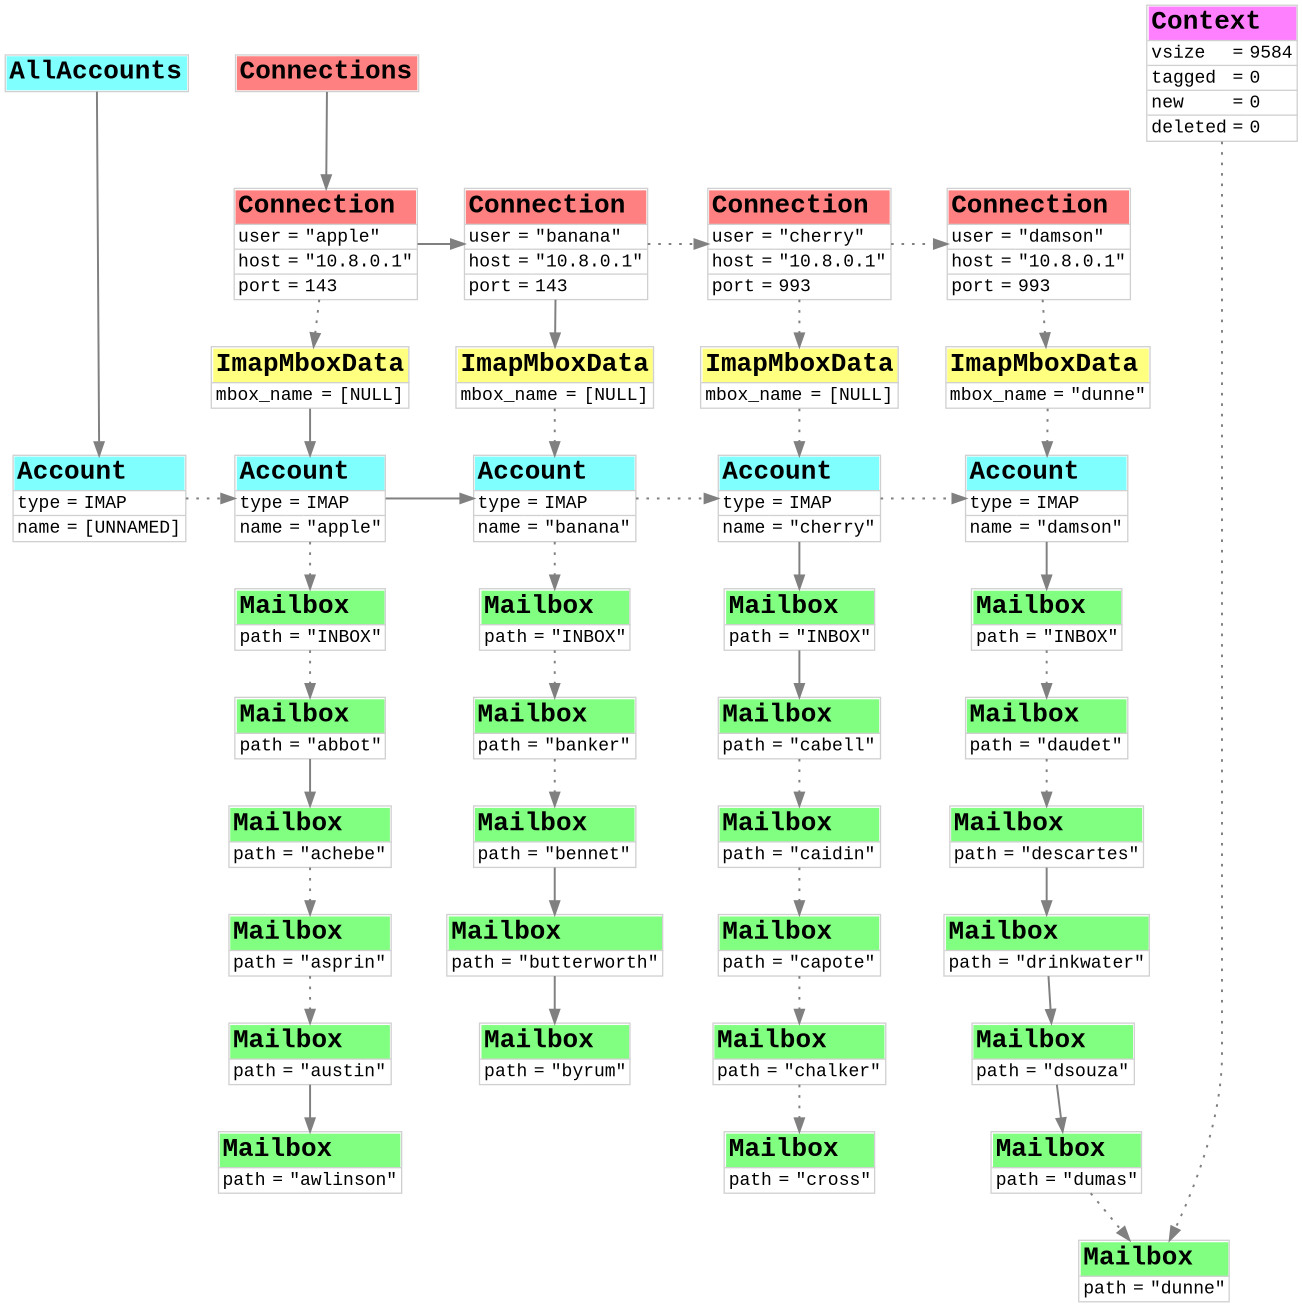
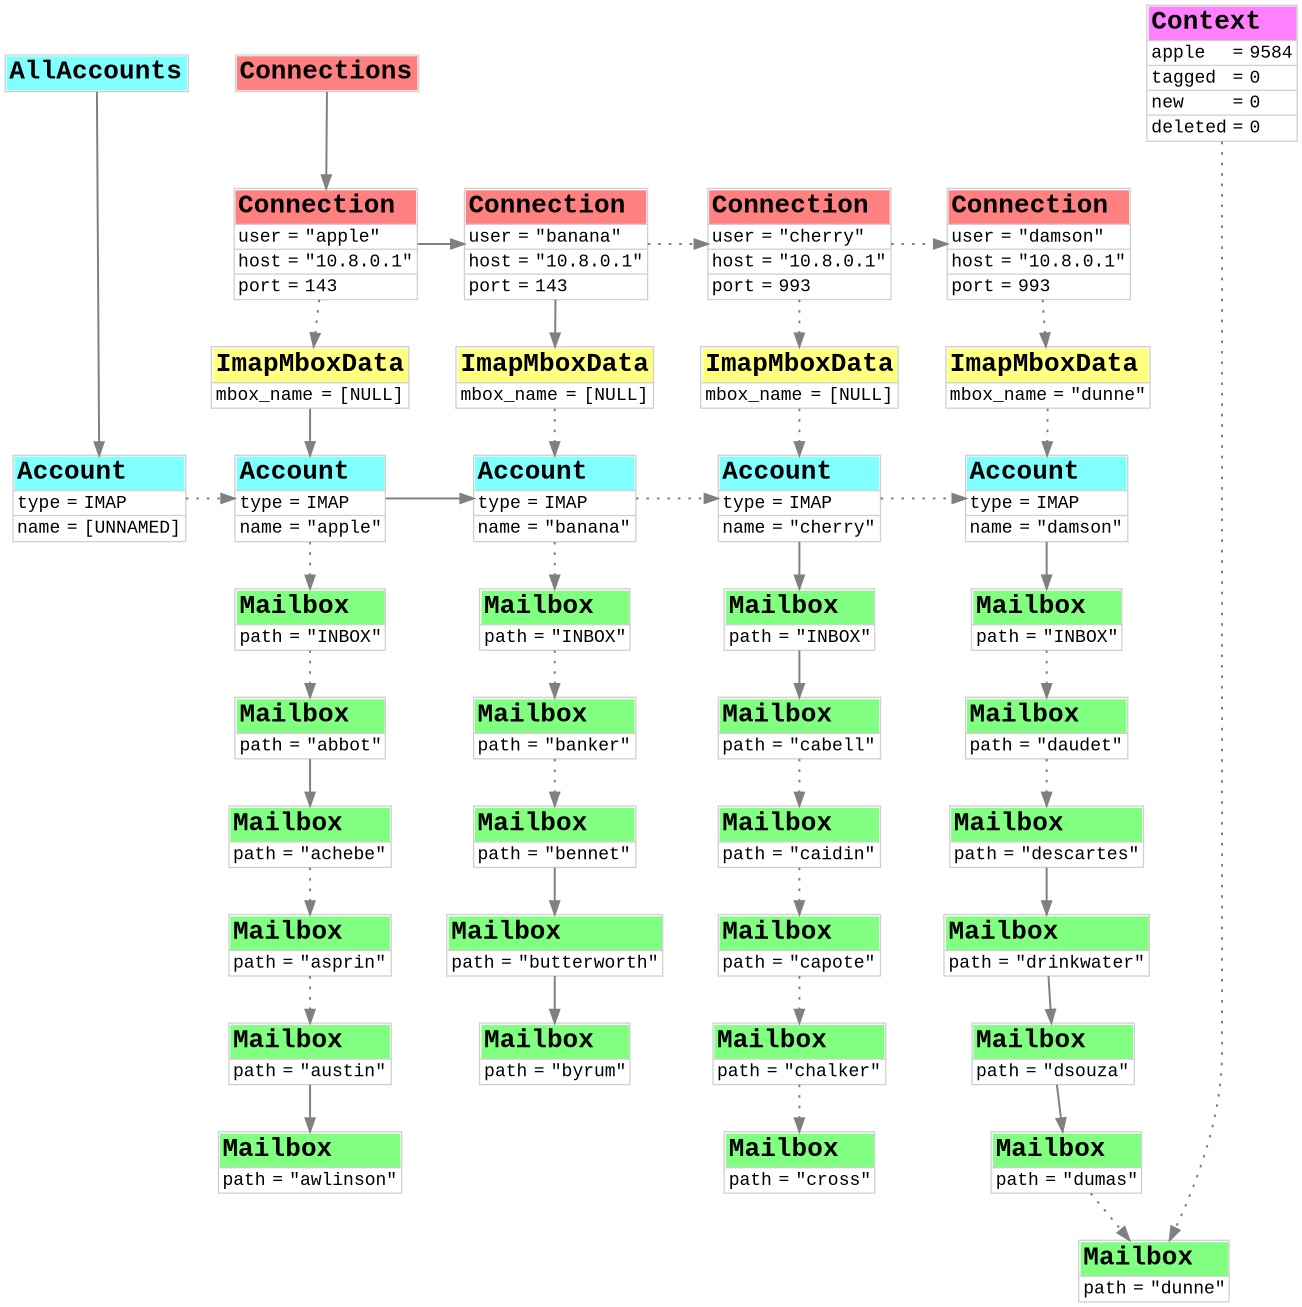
(1179, 52) -> (1179, 52)
